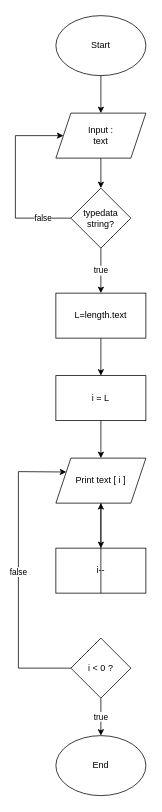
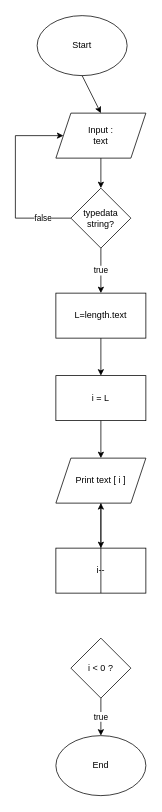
(101, 45) -> (82, 45)
(18, 556) -> none
